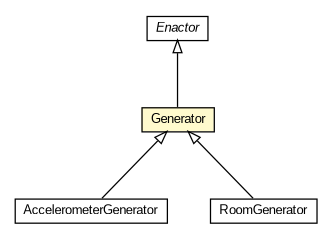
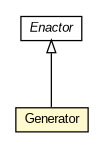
(91, 210) -> none
(264, 210) -> none
